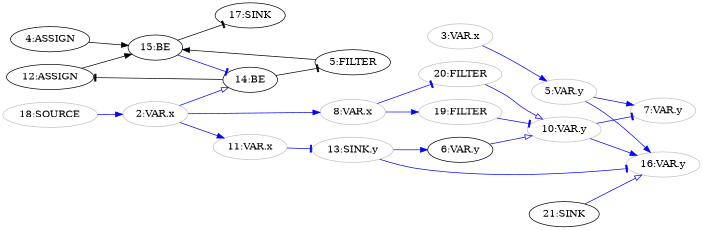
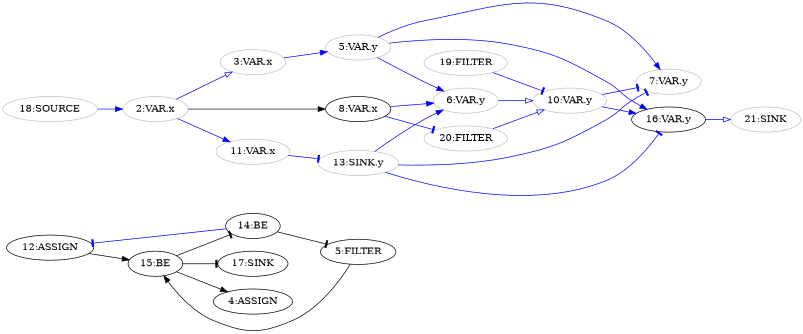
(105, 44) -> (199, 281)
(201, 63) -> (202, 246)
none -> (407, 73)
(160, 79) -> (161, 236)
(201, 98) -> (201, 87)
(353, 112) -> (358, 109)
(398, 112) -> (408, 105)
(251, 113) -> (253, 109)
(460, 150) -> (466, 101)
none -> (529, 153)
(663, 164) -> (669, 120)
(610, 191) -> (714, 120)
(564, 214) -> (766, 120)
